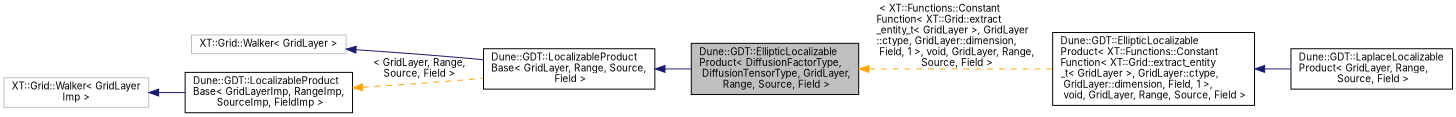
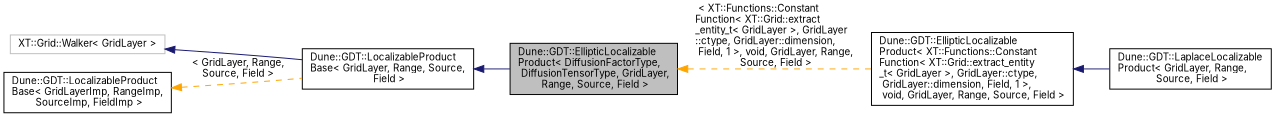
(76, 93) -> none
